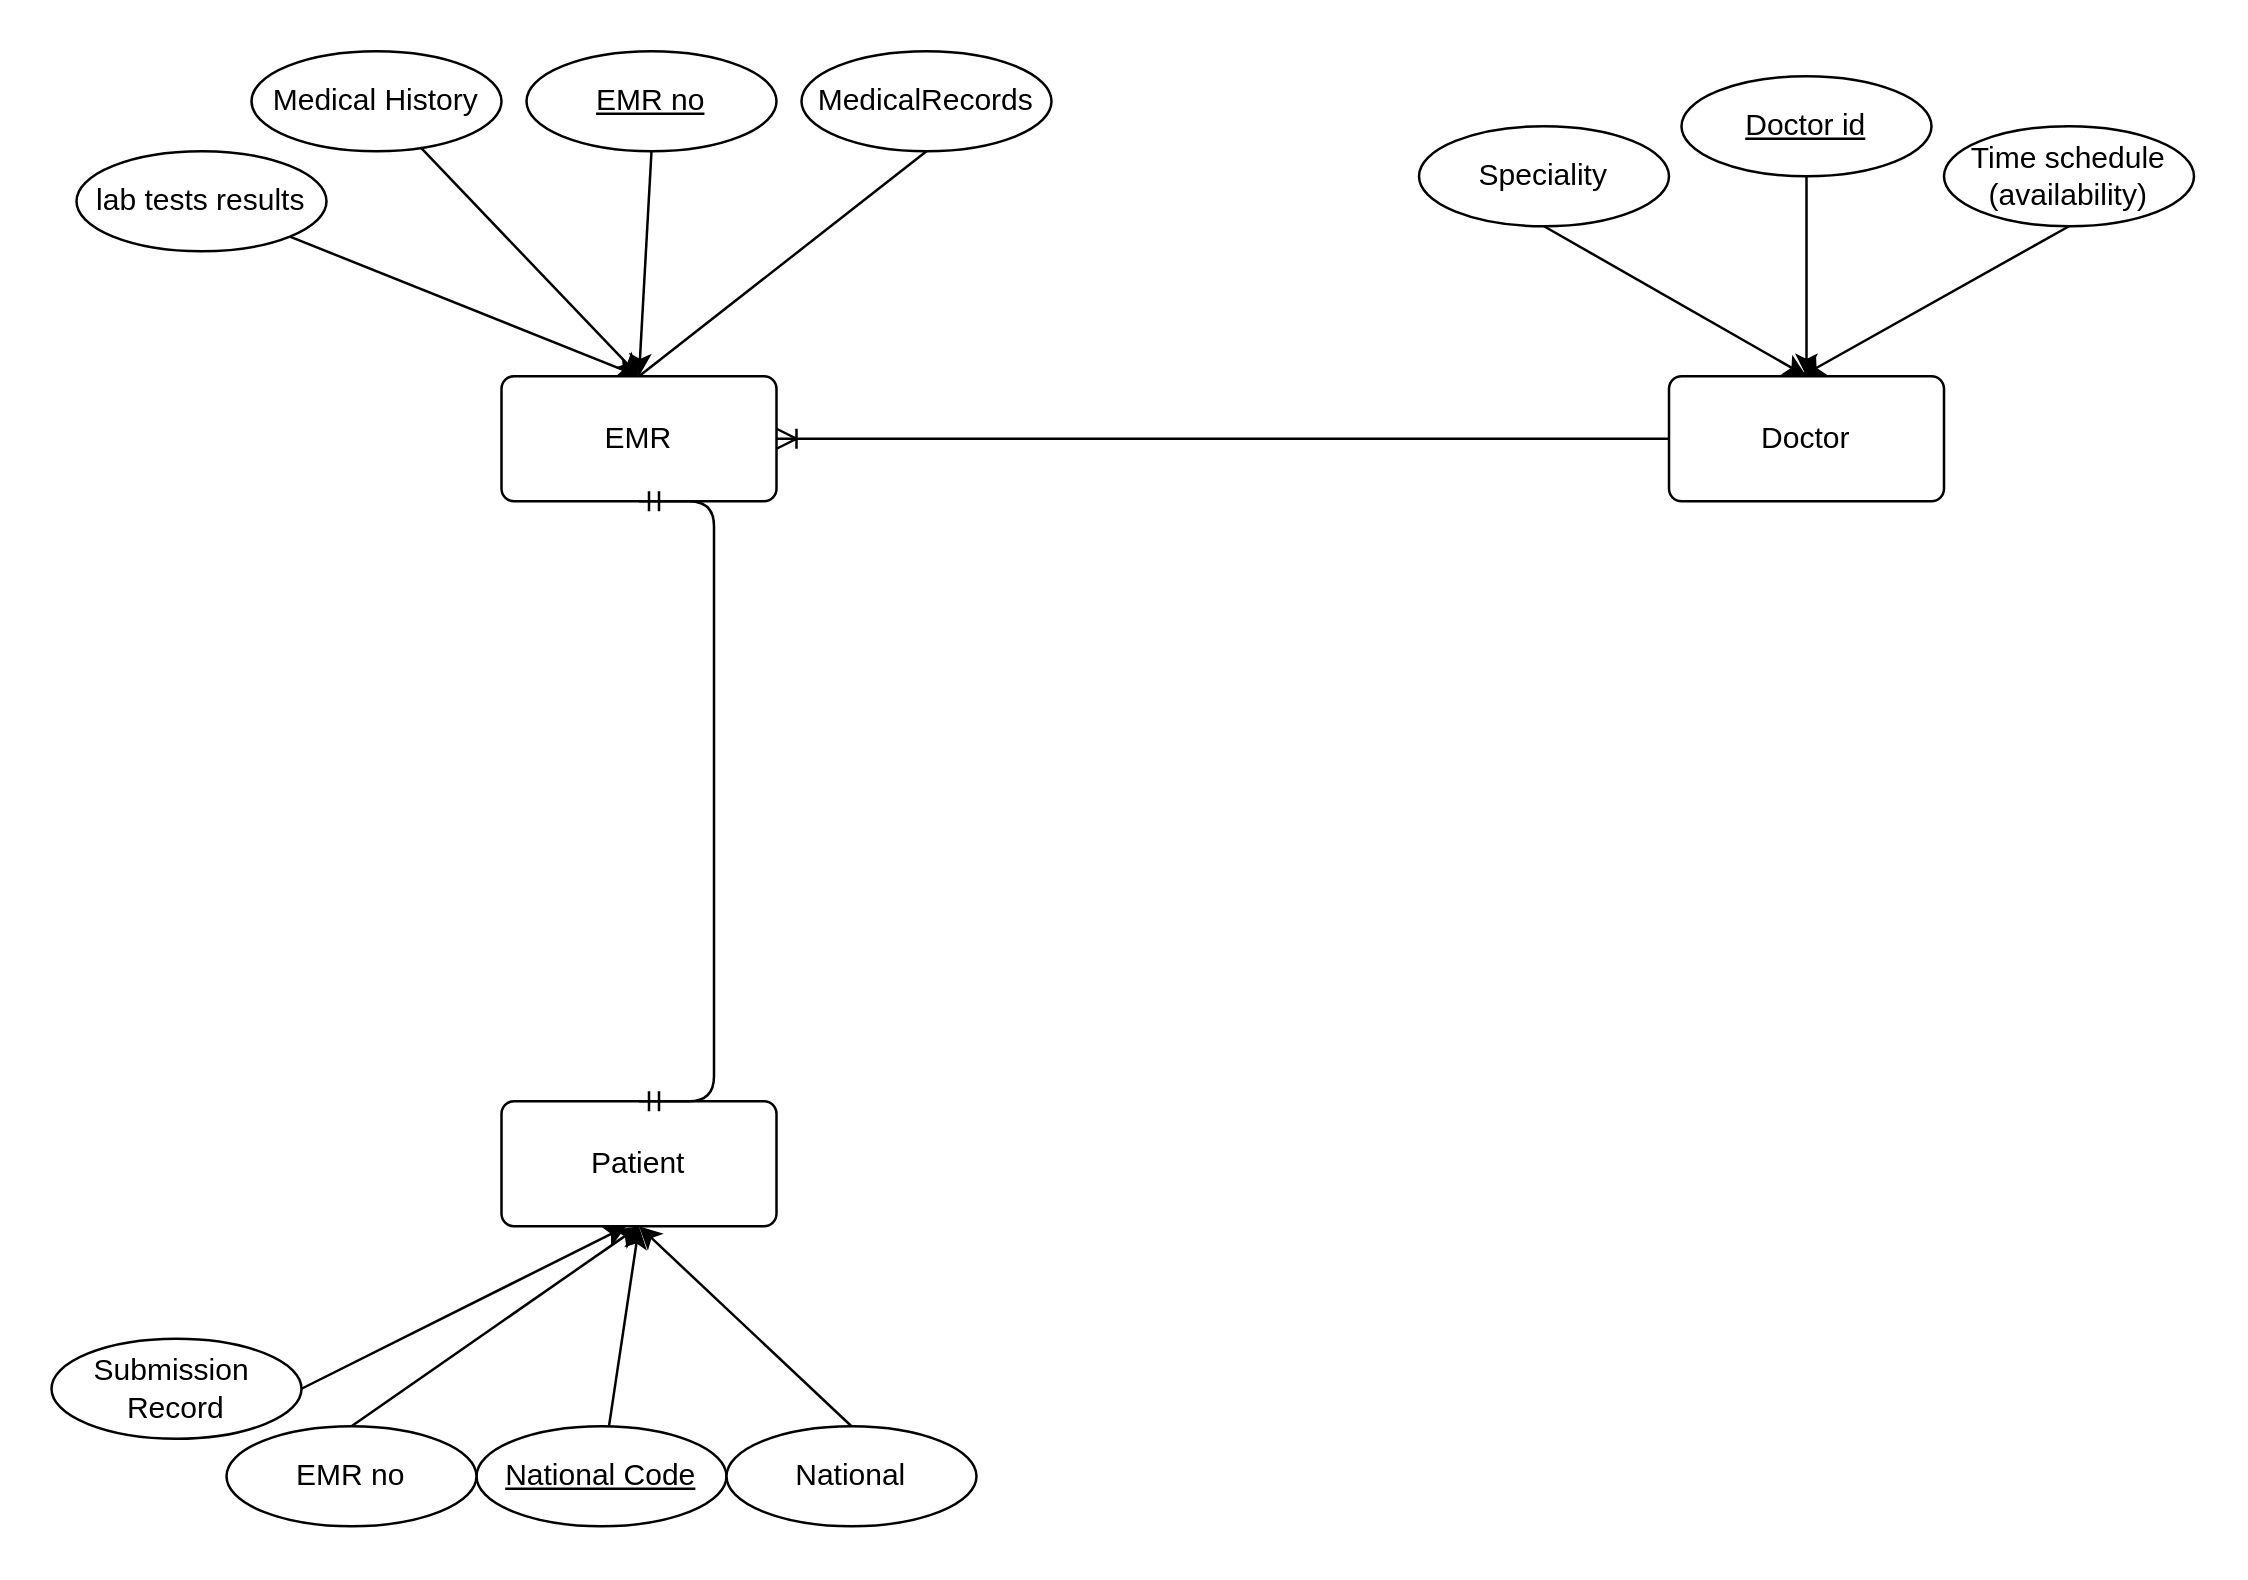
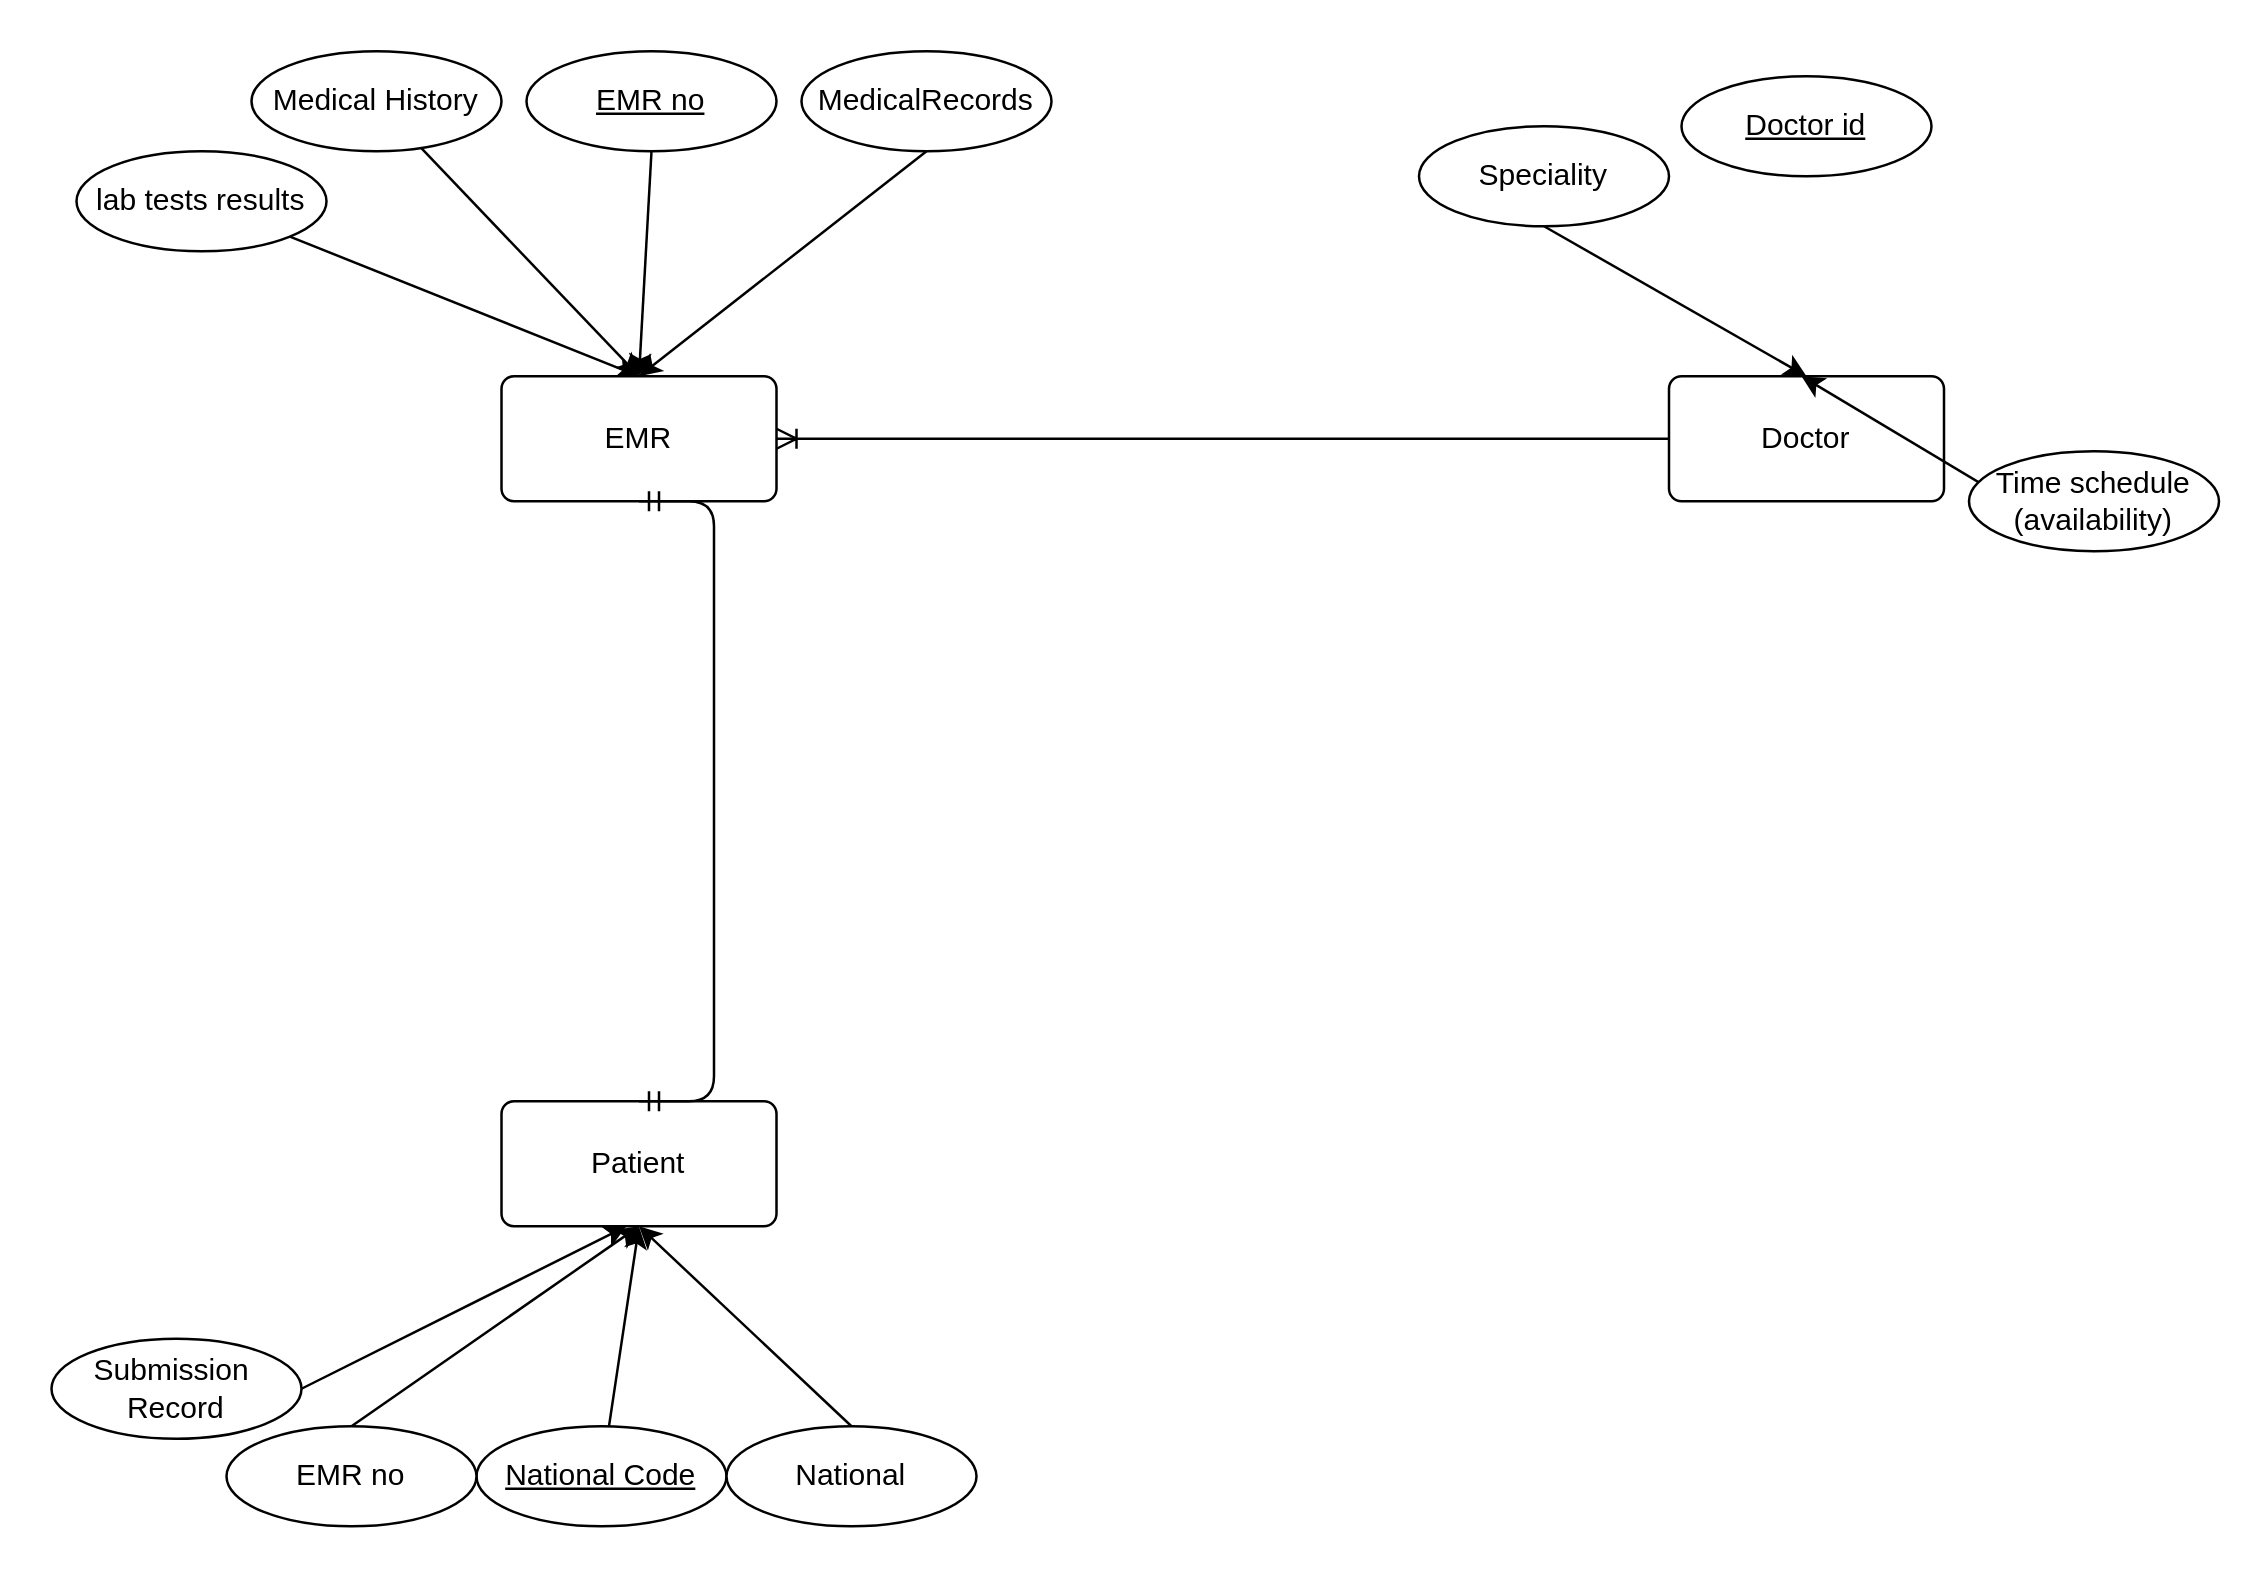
(2069, 176) -> (2094, 501)
(1806, 268) -> none
(648, 369) -> (653, 365)
